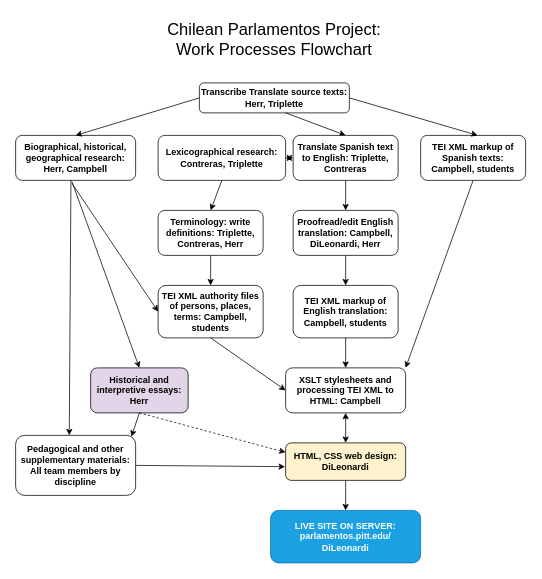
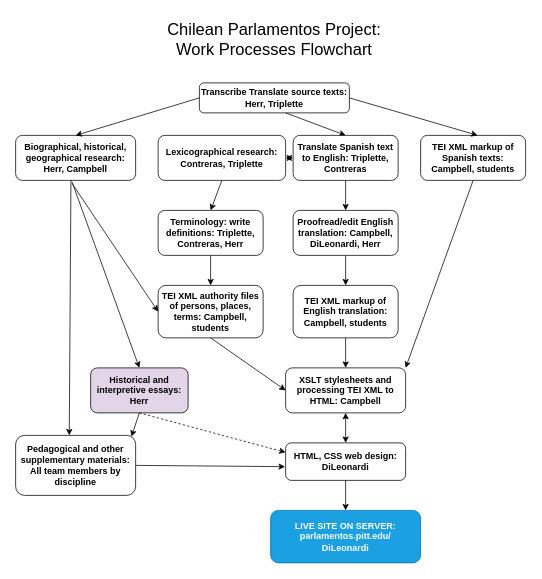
(345, 462) -> (345, 462)
